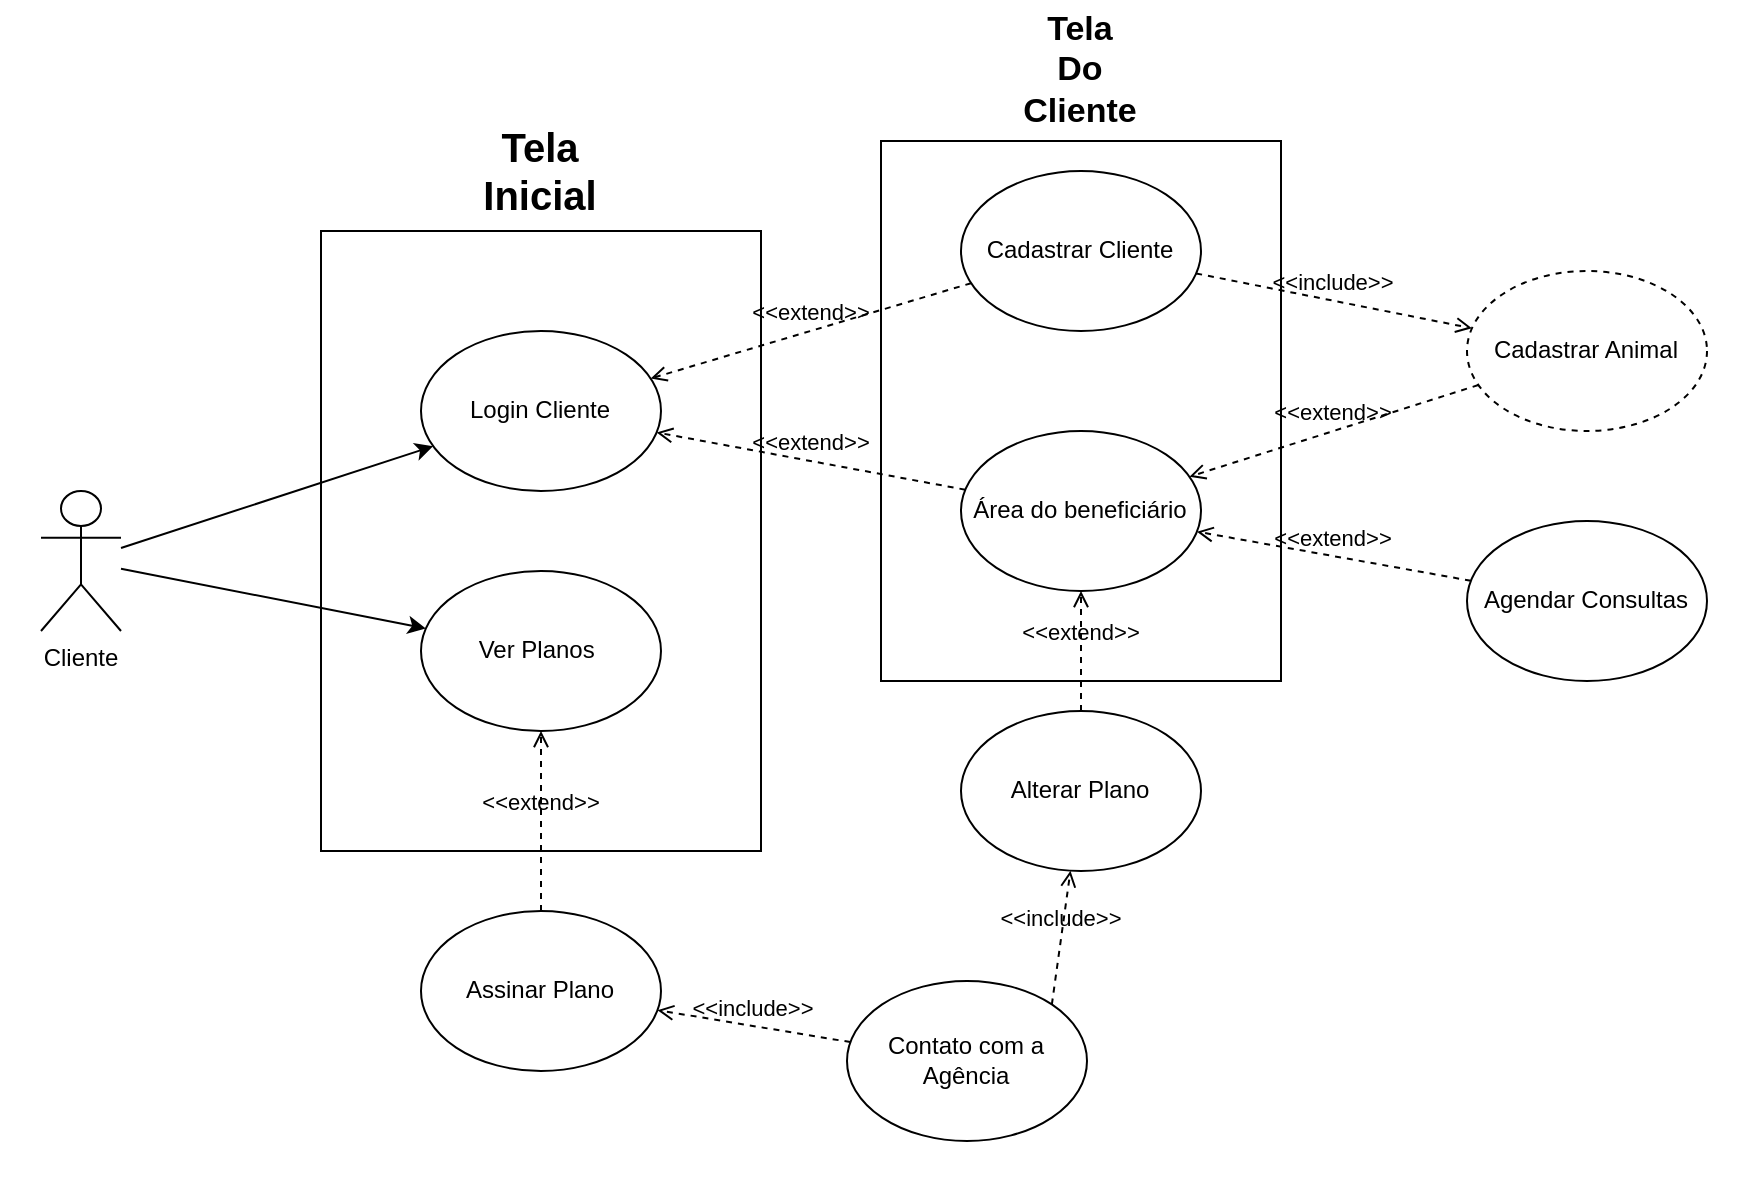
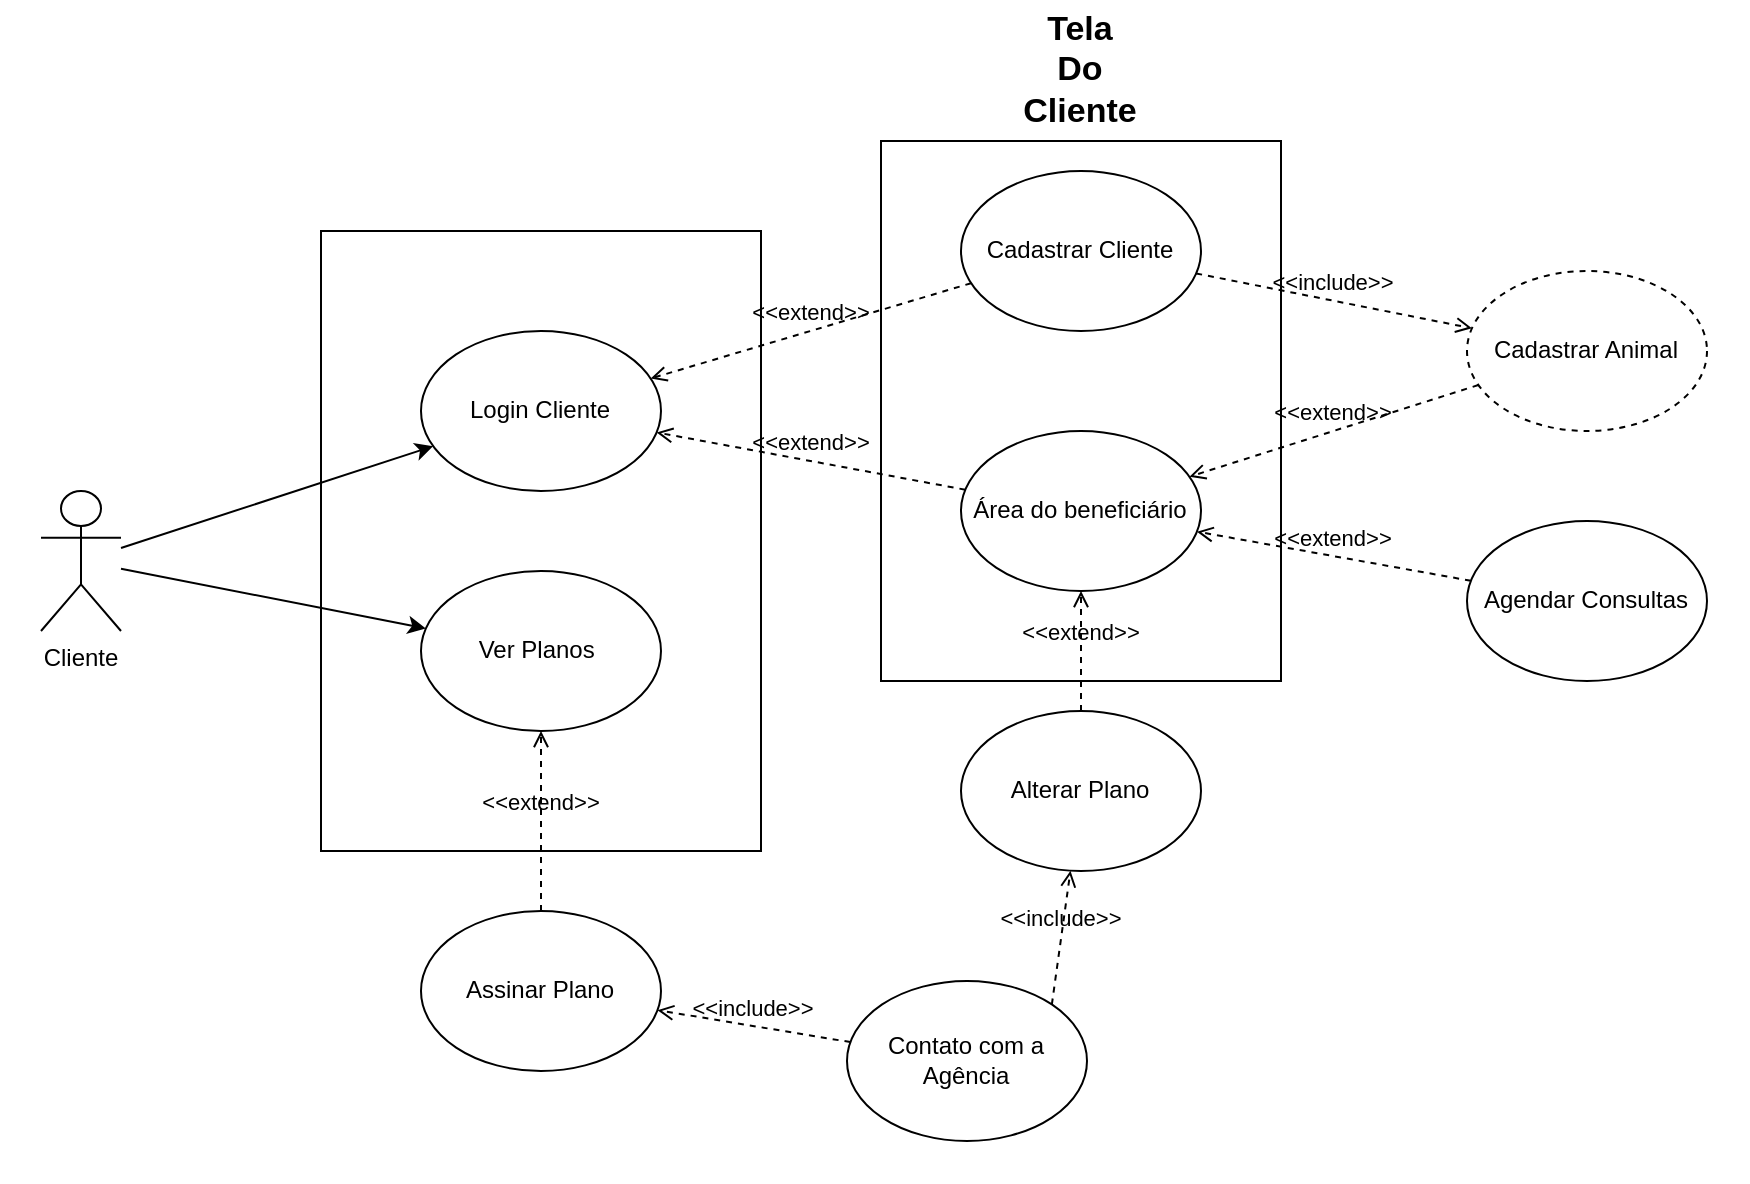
(541, 171) -> none
